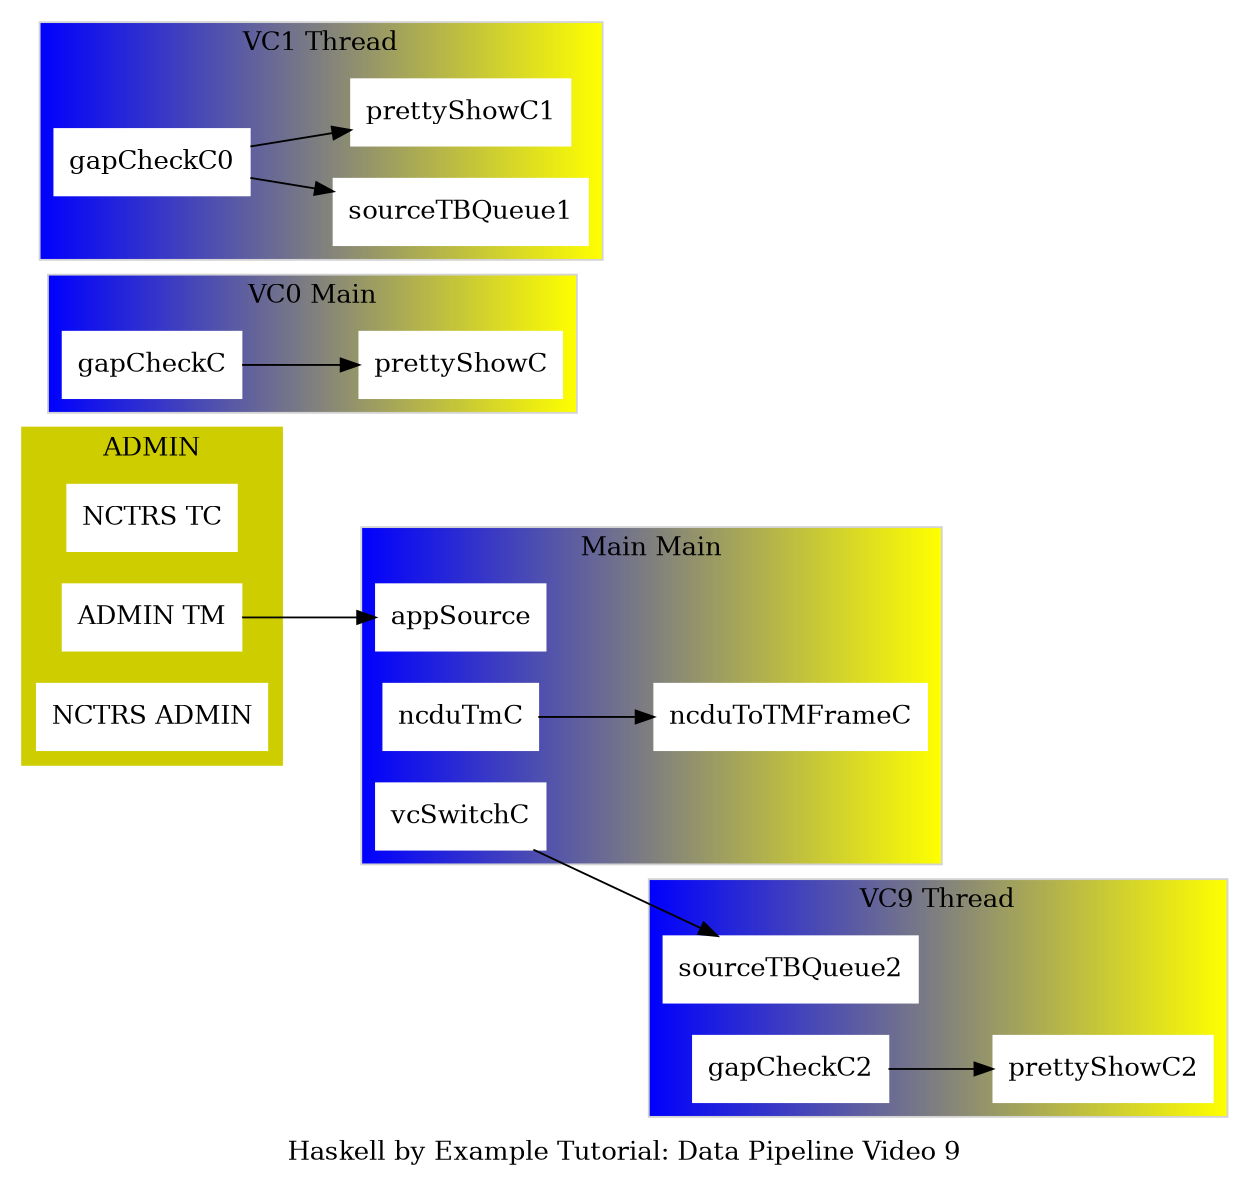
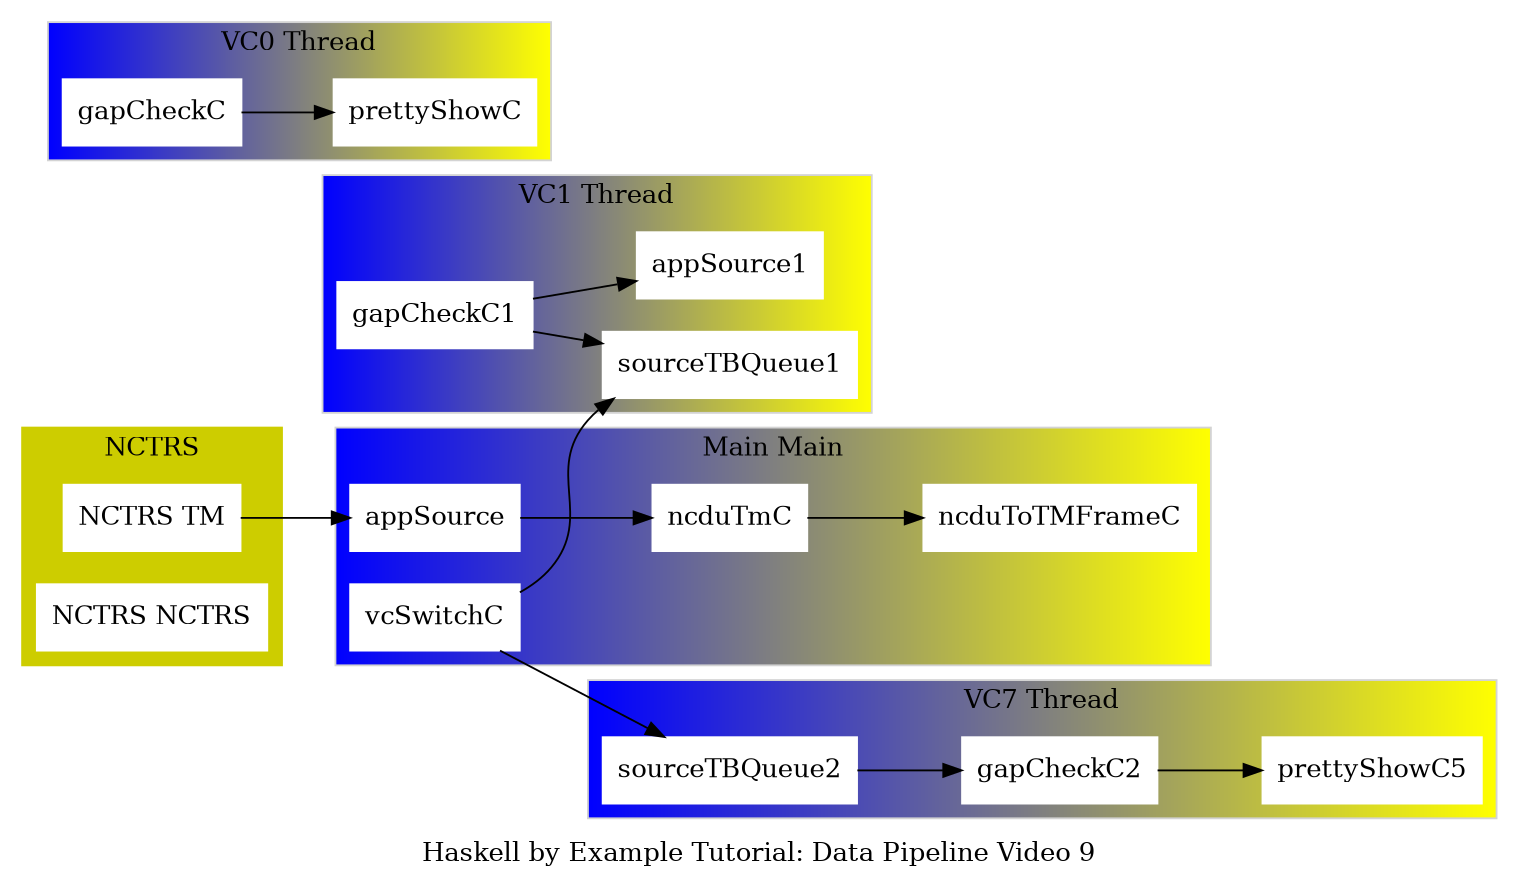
(461, 112) -> (730, 265)
(152, 162) -> (435, 315)
(312, 296) -> (299, 43)
(152, 449) -> (152, 449)
none -> (570, 506)
(152, 518) -> none
none -> (583, 518)
(152, 617) -> (152, 518)
(152, 717) -> (152, 617)
none -> (900, 770)
(938, 900) -> (1042, 701)
(1103, 1069) -> (1372, 770)
